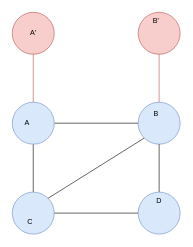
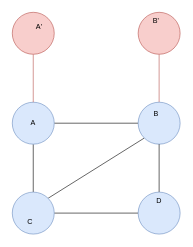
(33, 33) -> (39, 27)
(27, 123) -> (33, 123)
